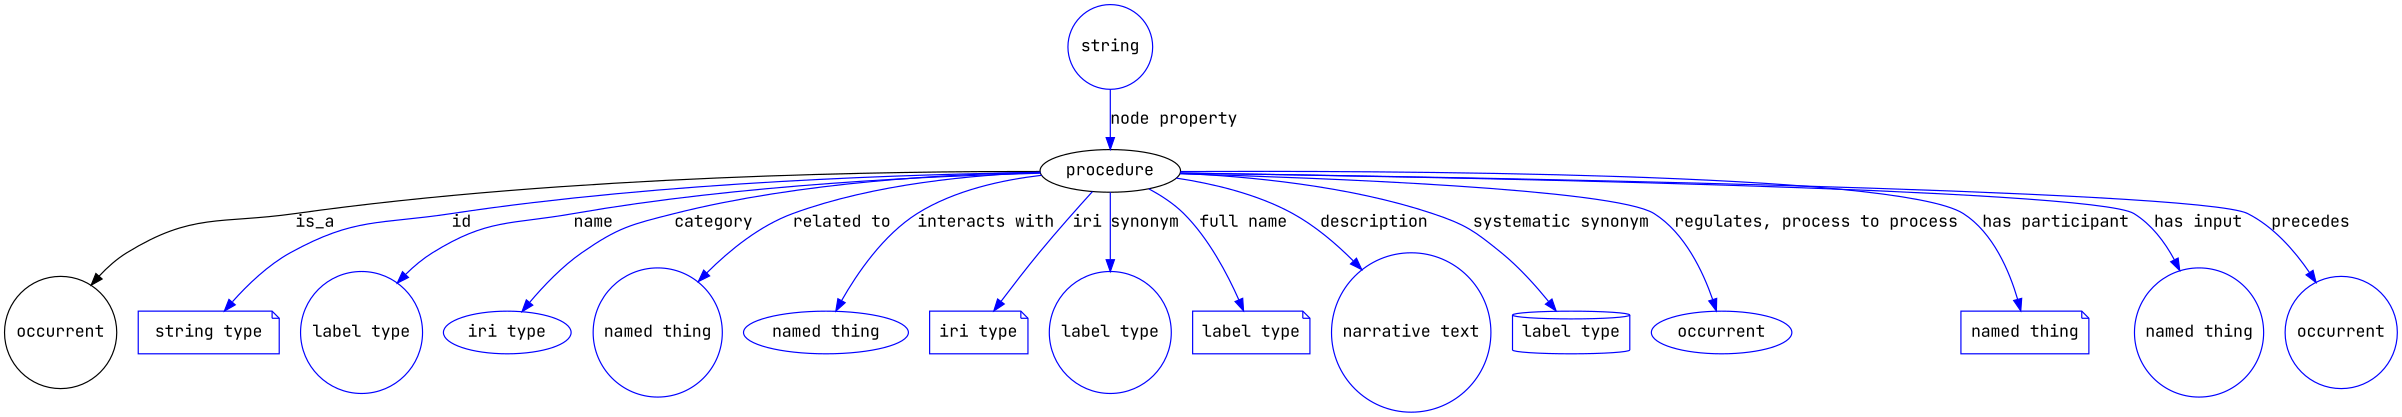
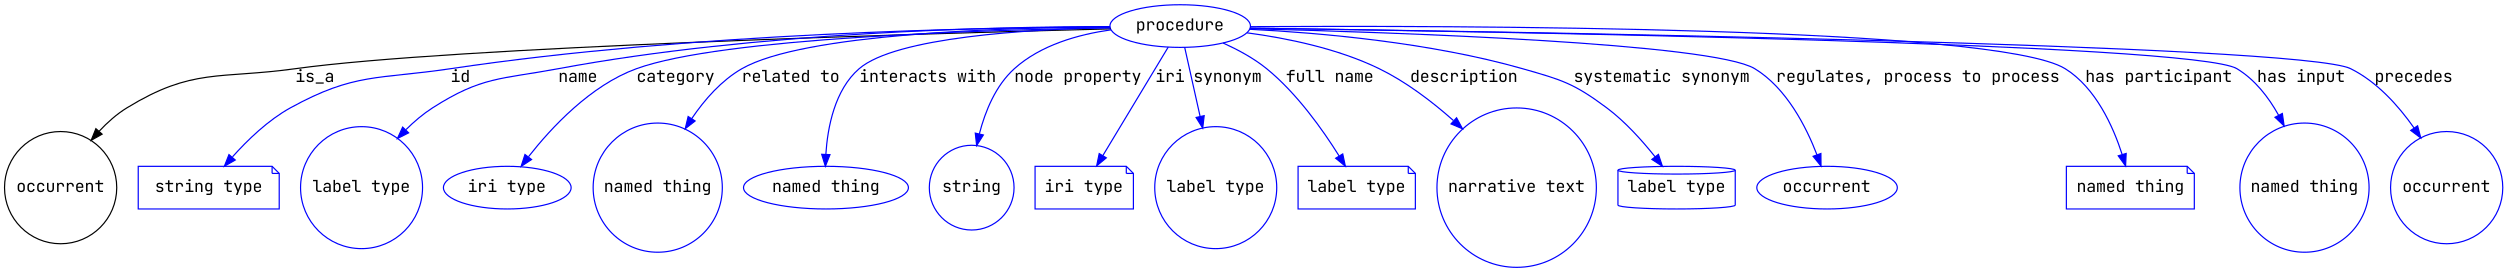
(1110, 113) -> (1026, 59)
(1110, 171) -> (1180, 26)
